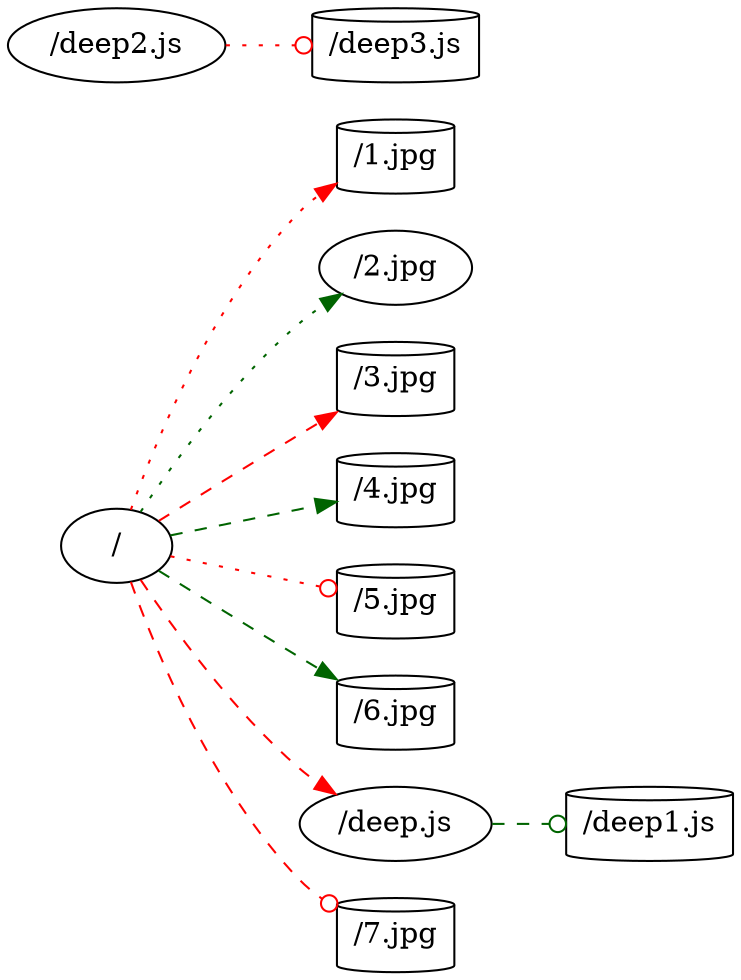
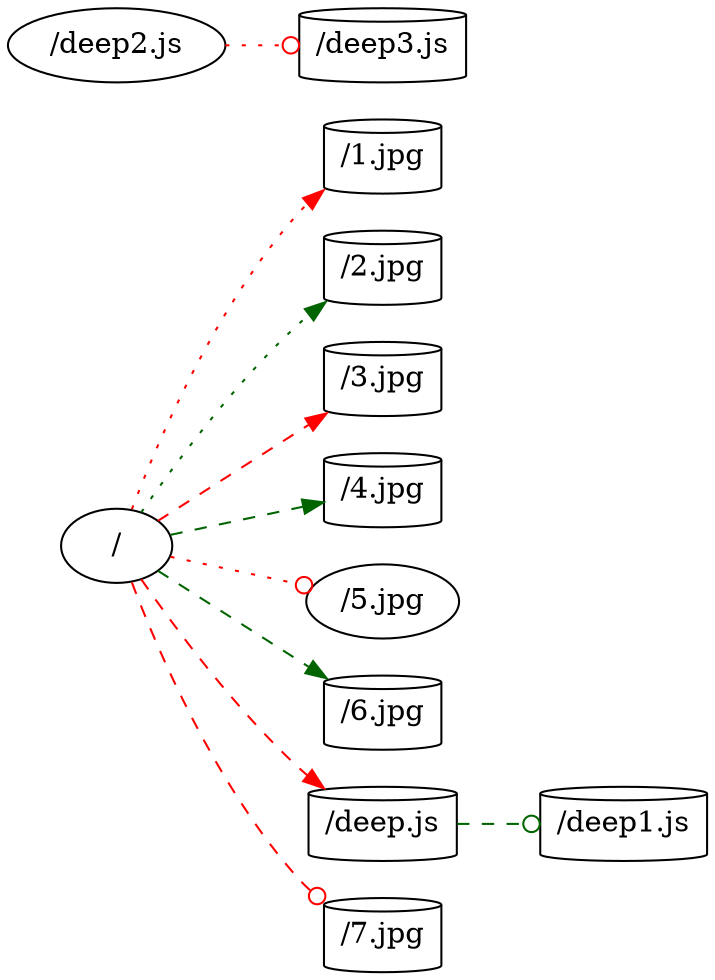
(396, 268) -> (383, 268)
(396, 601) -> (383, 601)
(396, 824) -> (383, 824)
